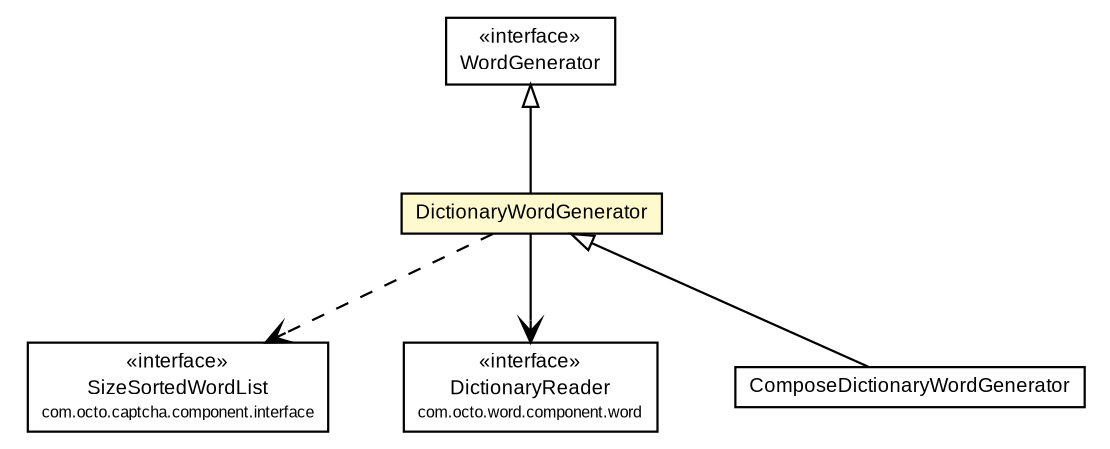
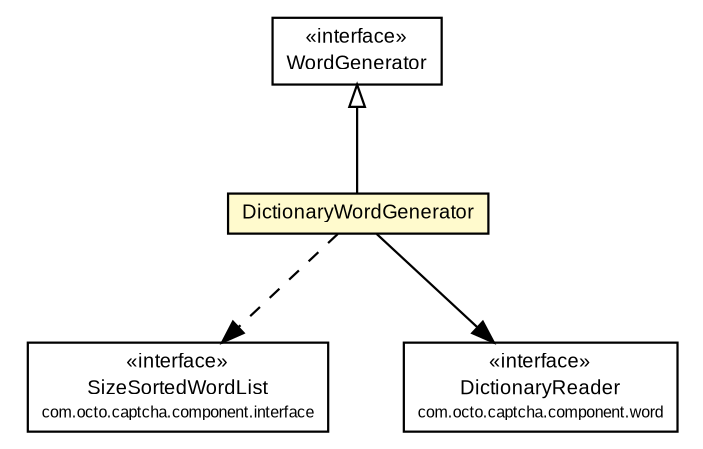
(531, 277) -> (427, 281)
(389, 283) -> (288, 281)
(909, 387) -> none
(531, 413) -> (541, 413)
